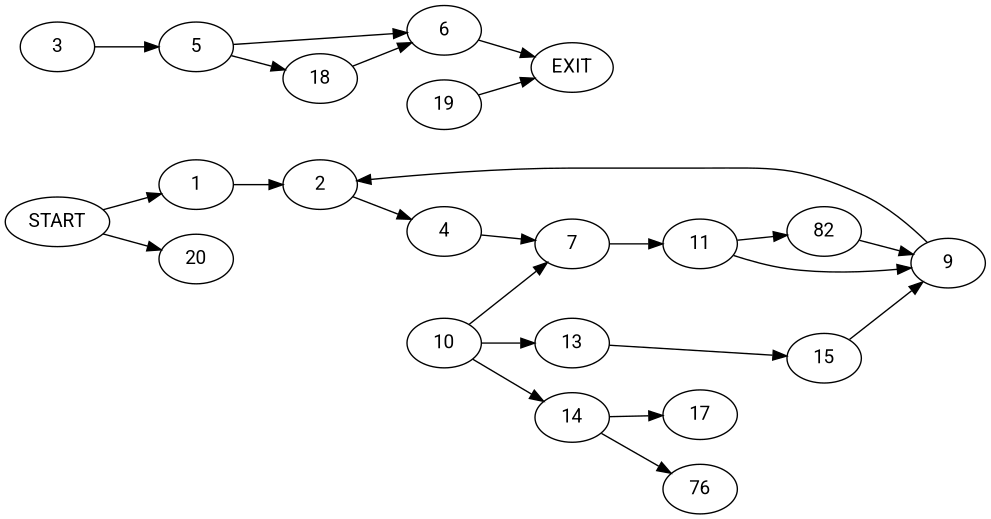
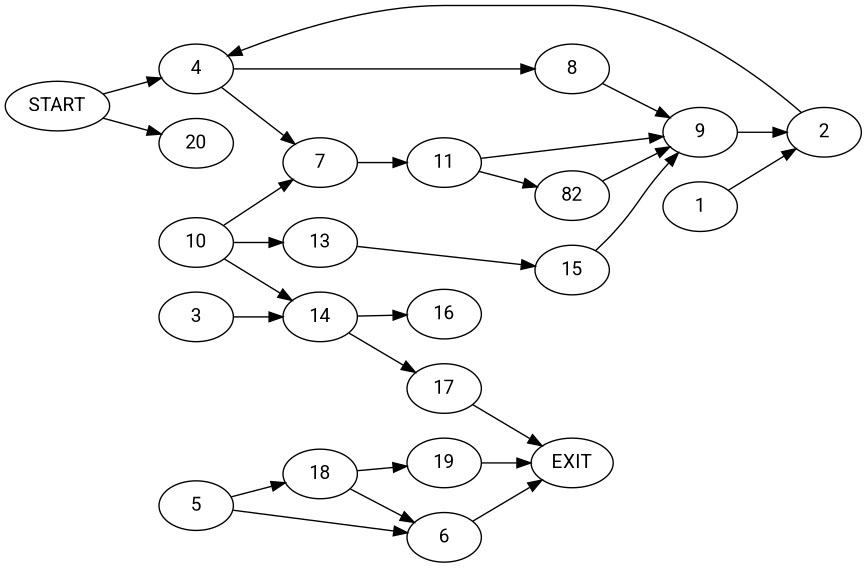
(120, 47) -> (251, 317)
none -> (572, 69)
(125, 204) -> (125, 88)
none -> (501, 422)
none -> (375, 469)
(700, 489) -> (444, 314)
